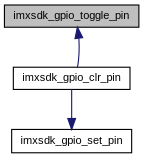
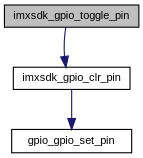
(79, 53) -> (64, 42)
(72, 141) -> (72, 141)
